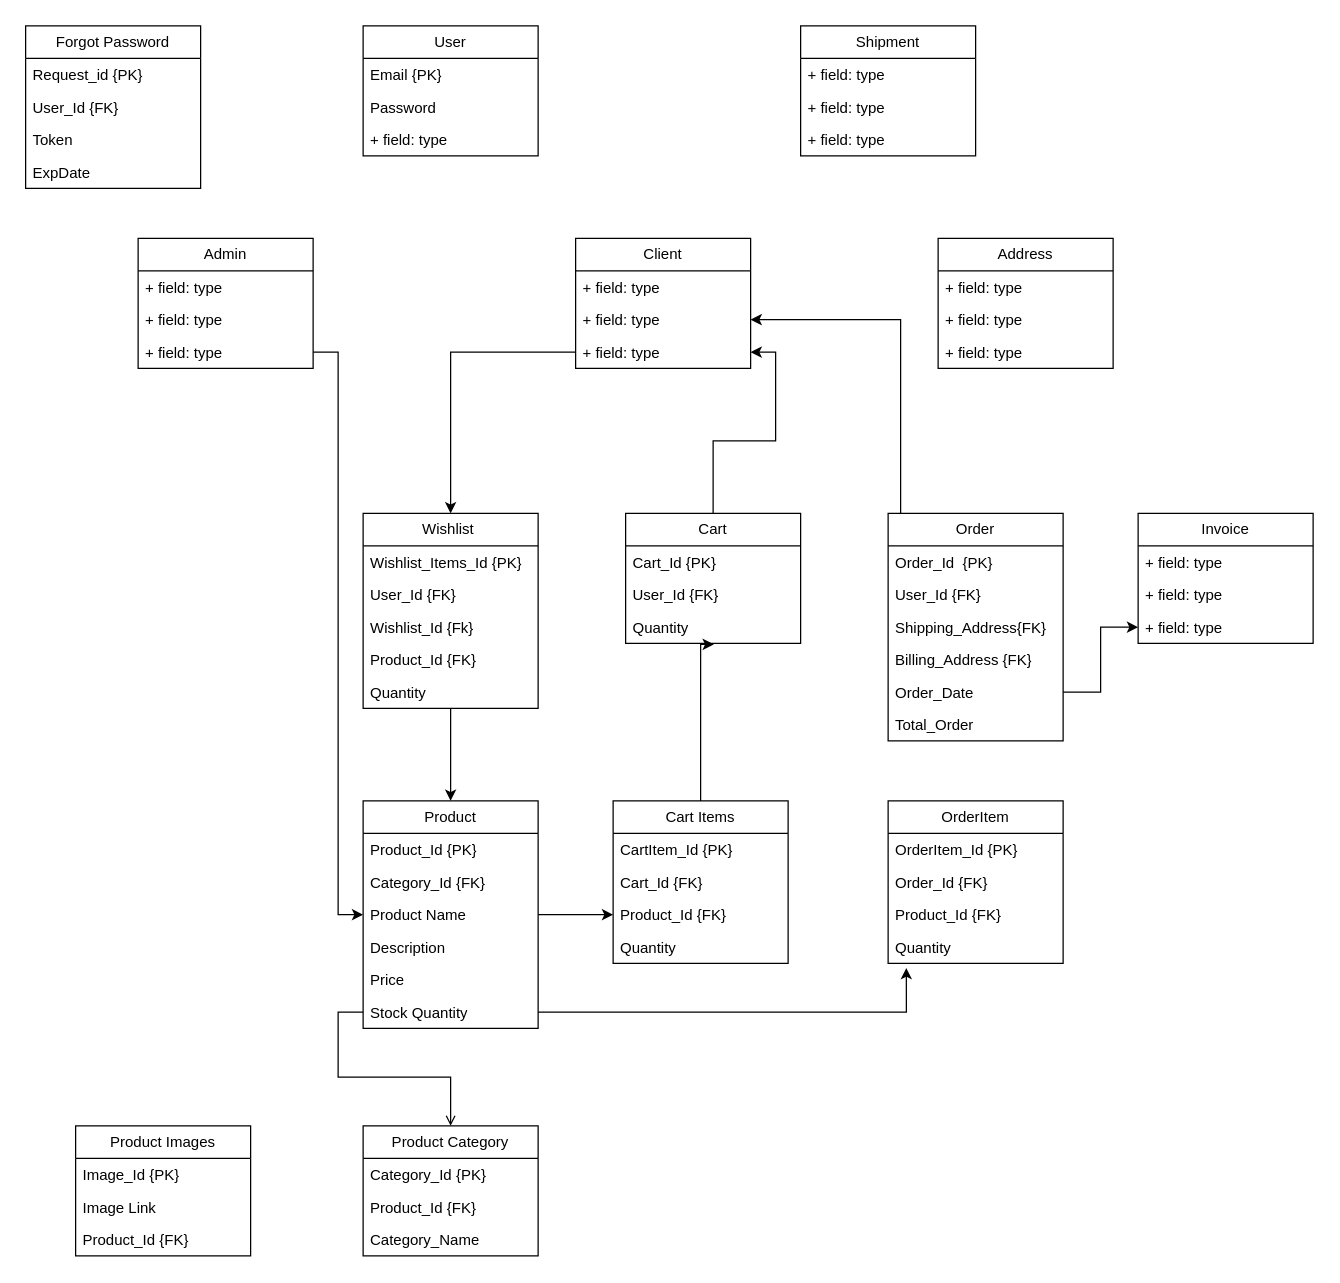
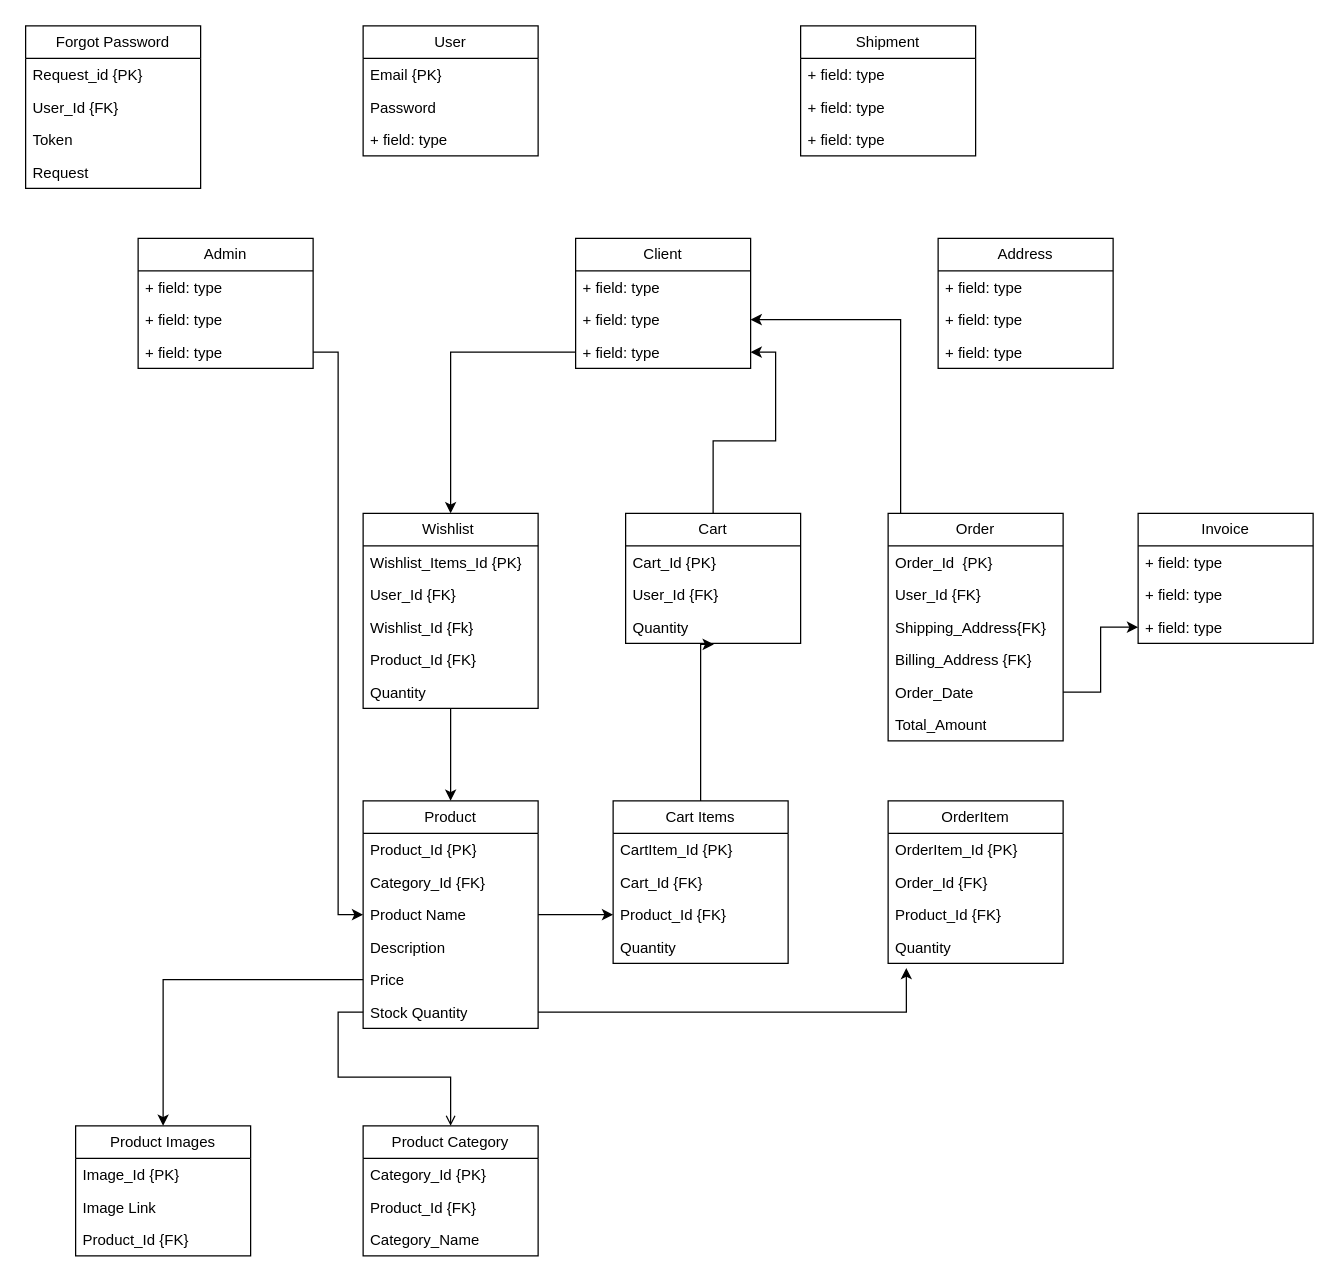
(63, 173) -> (63, 173)
(940, 726) -> (944, 726)
none -> (194, 979)
